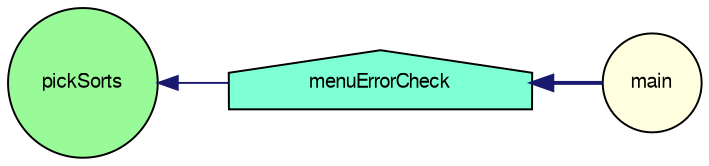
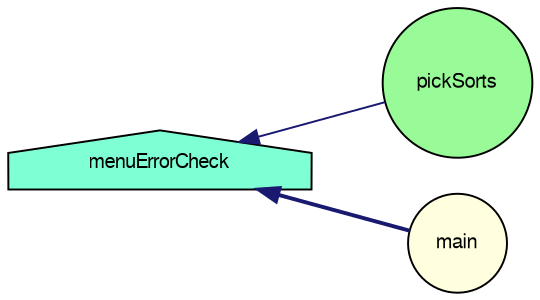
(203, 83) -> (322, 119)
